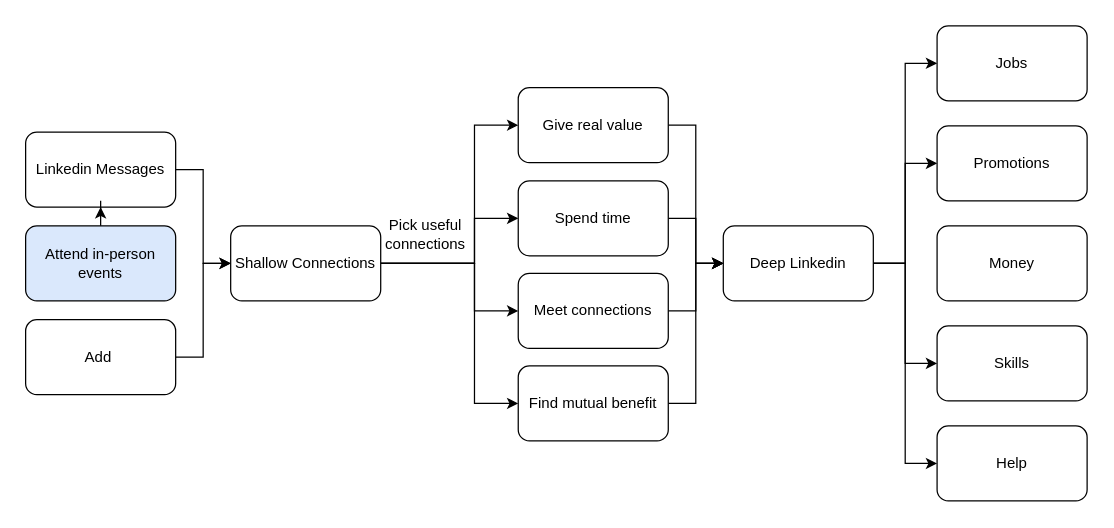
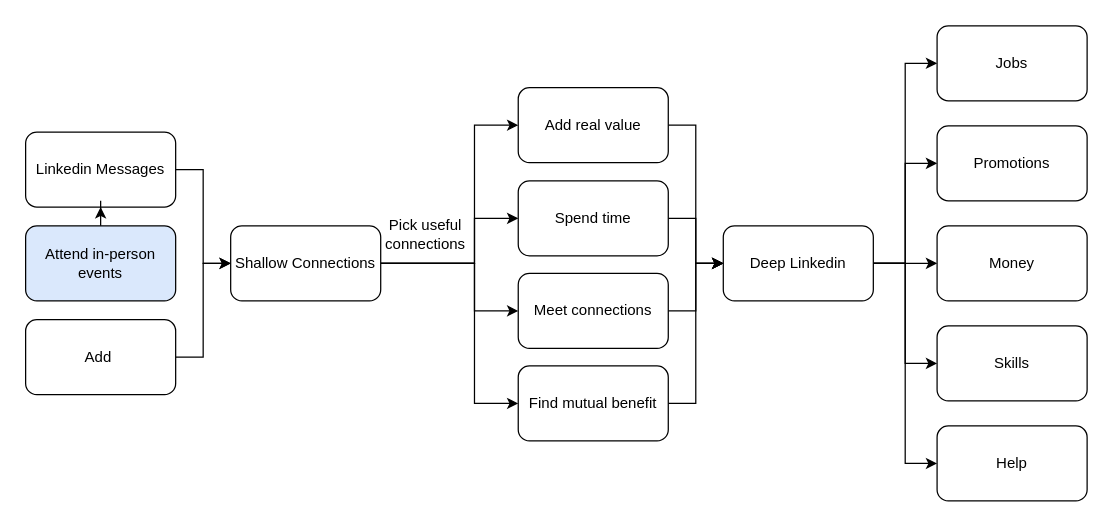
(593, 126) -> (593, 126)
none -> (918, 263)
